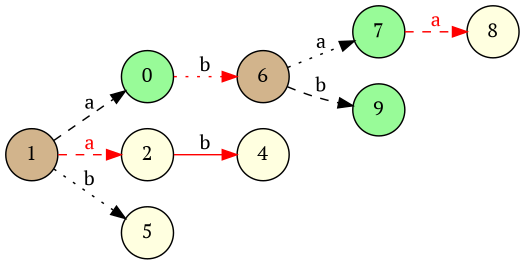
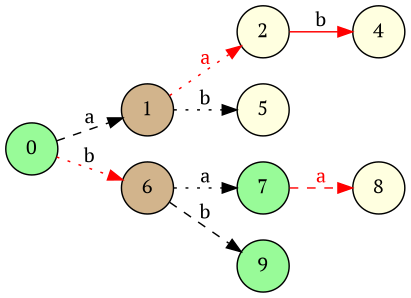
(84, 120) -> (83, 132)
(82, 155) -> (199, 75)
